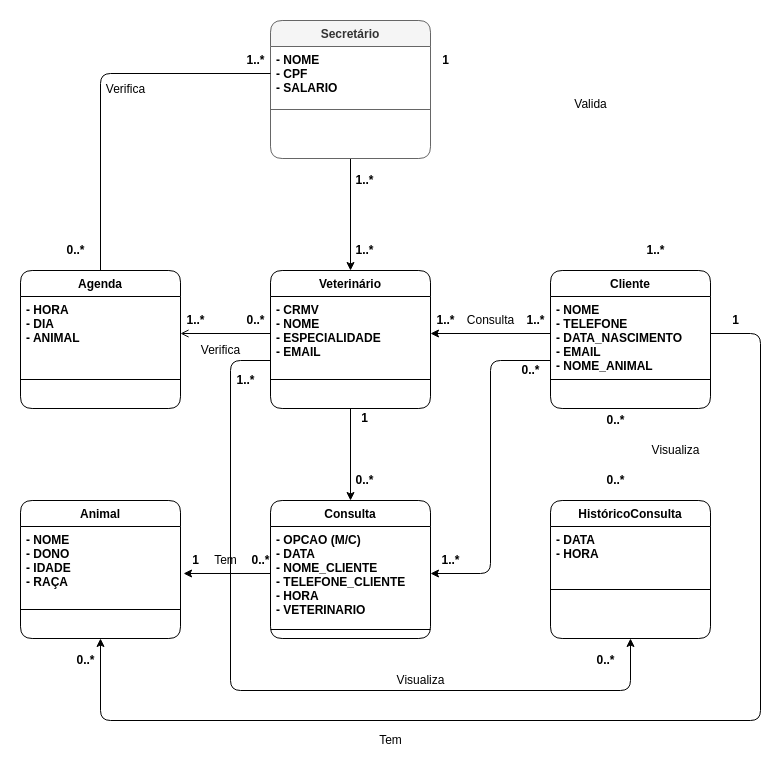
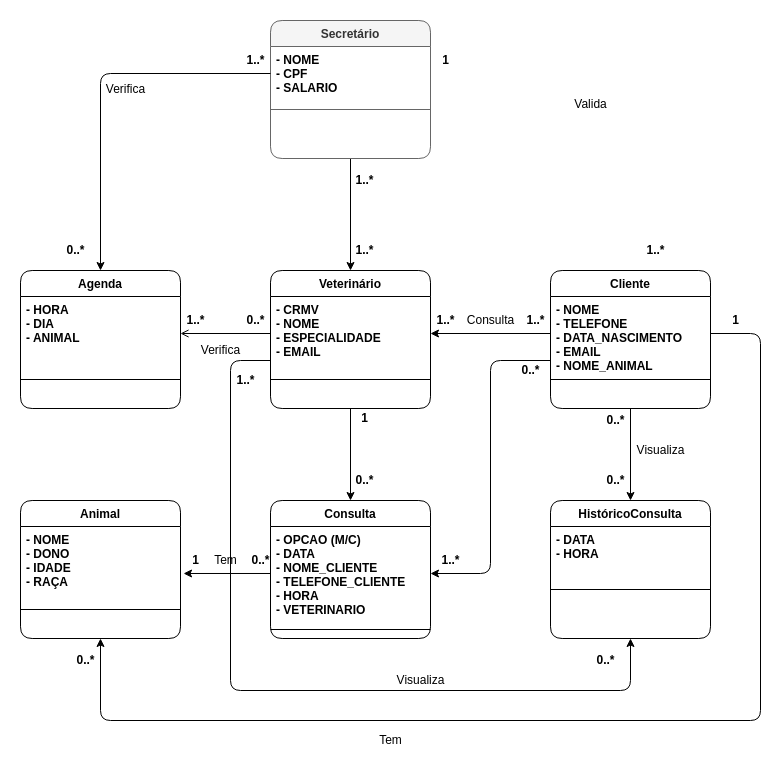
(101, 265) -> (101, 262)
(676, 451) -> (661, 451)
none -> (631, 452)
